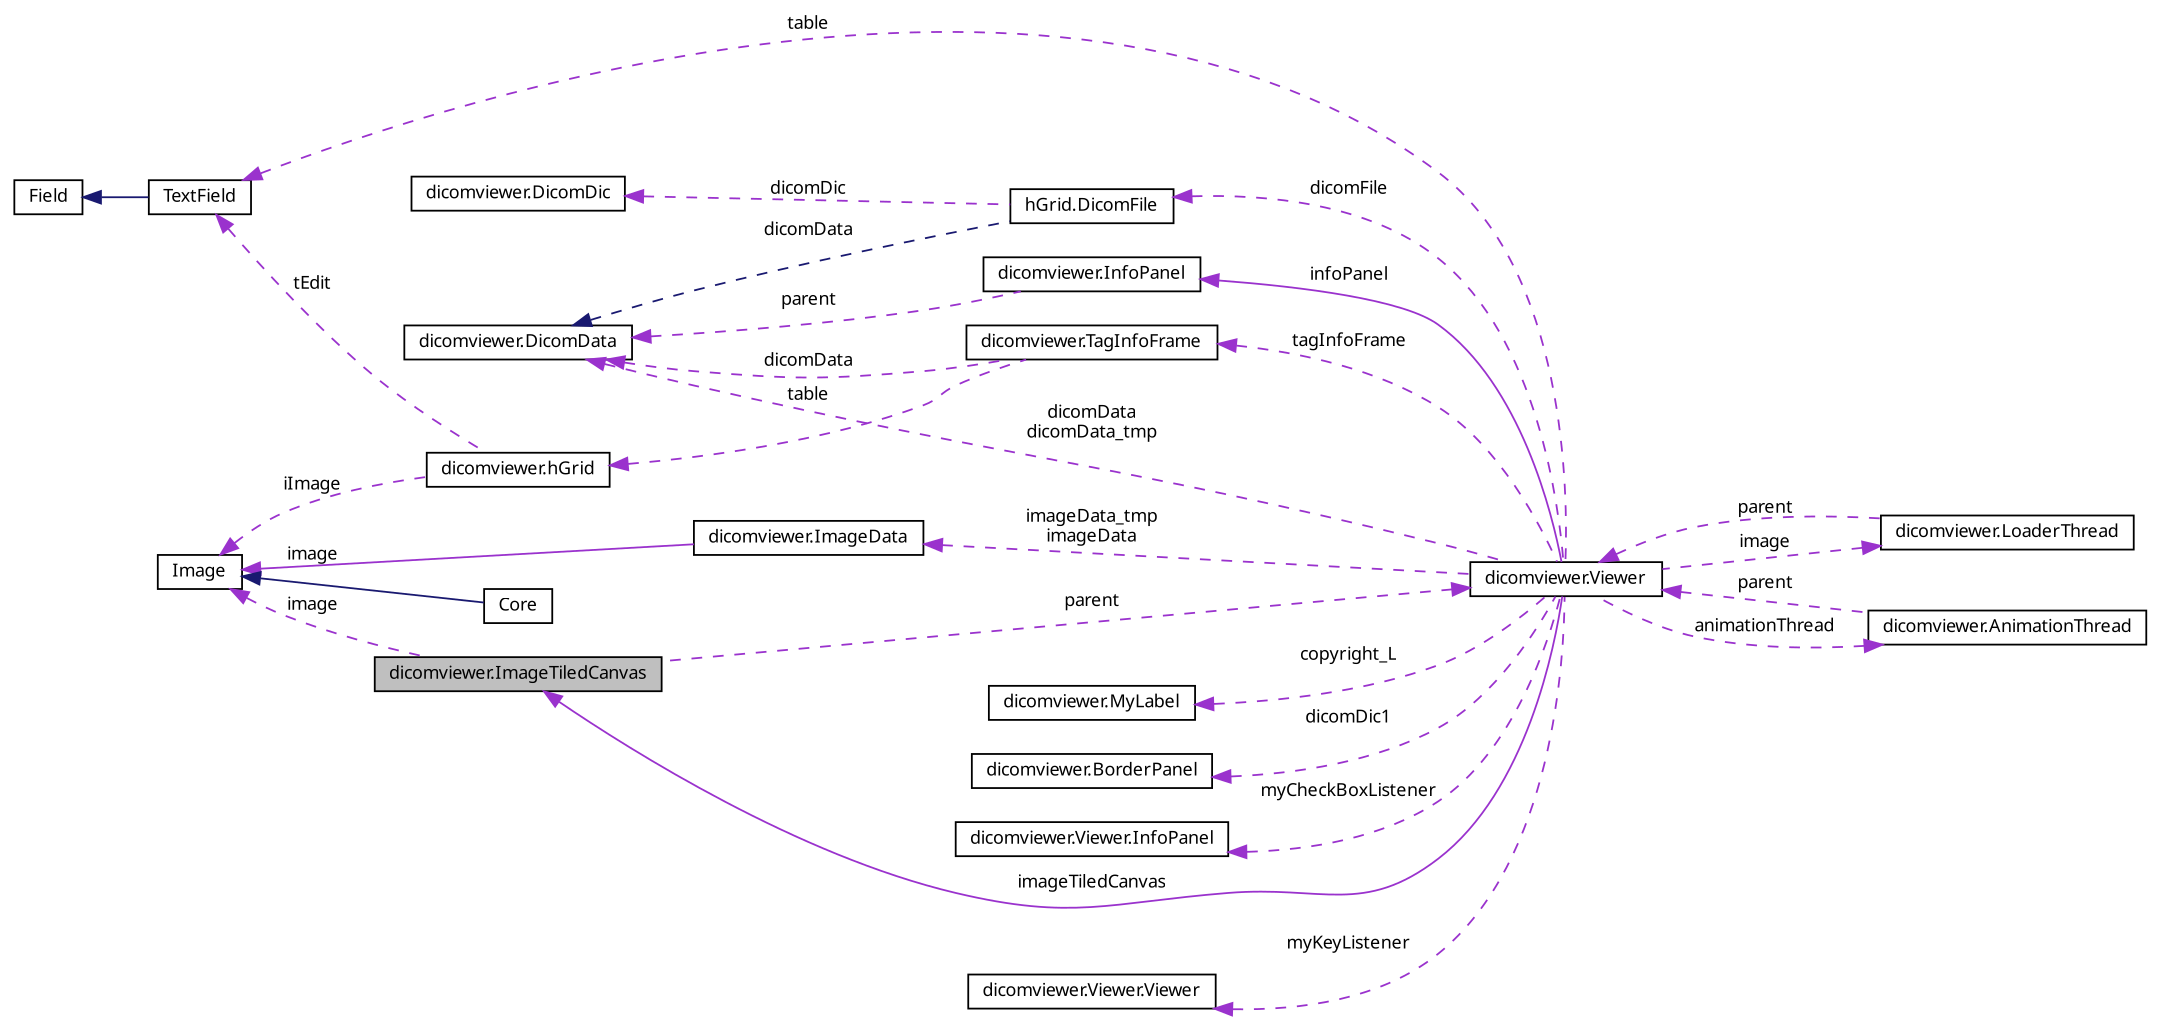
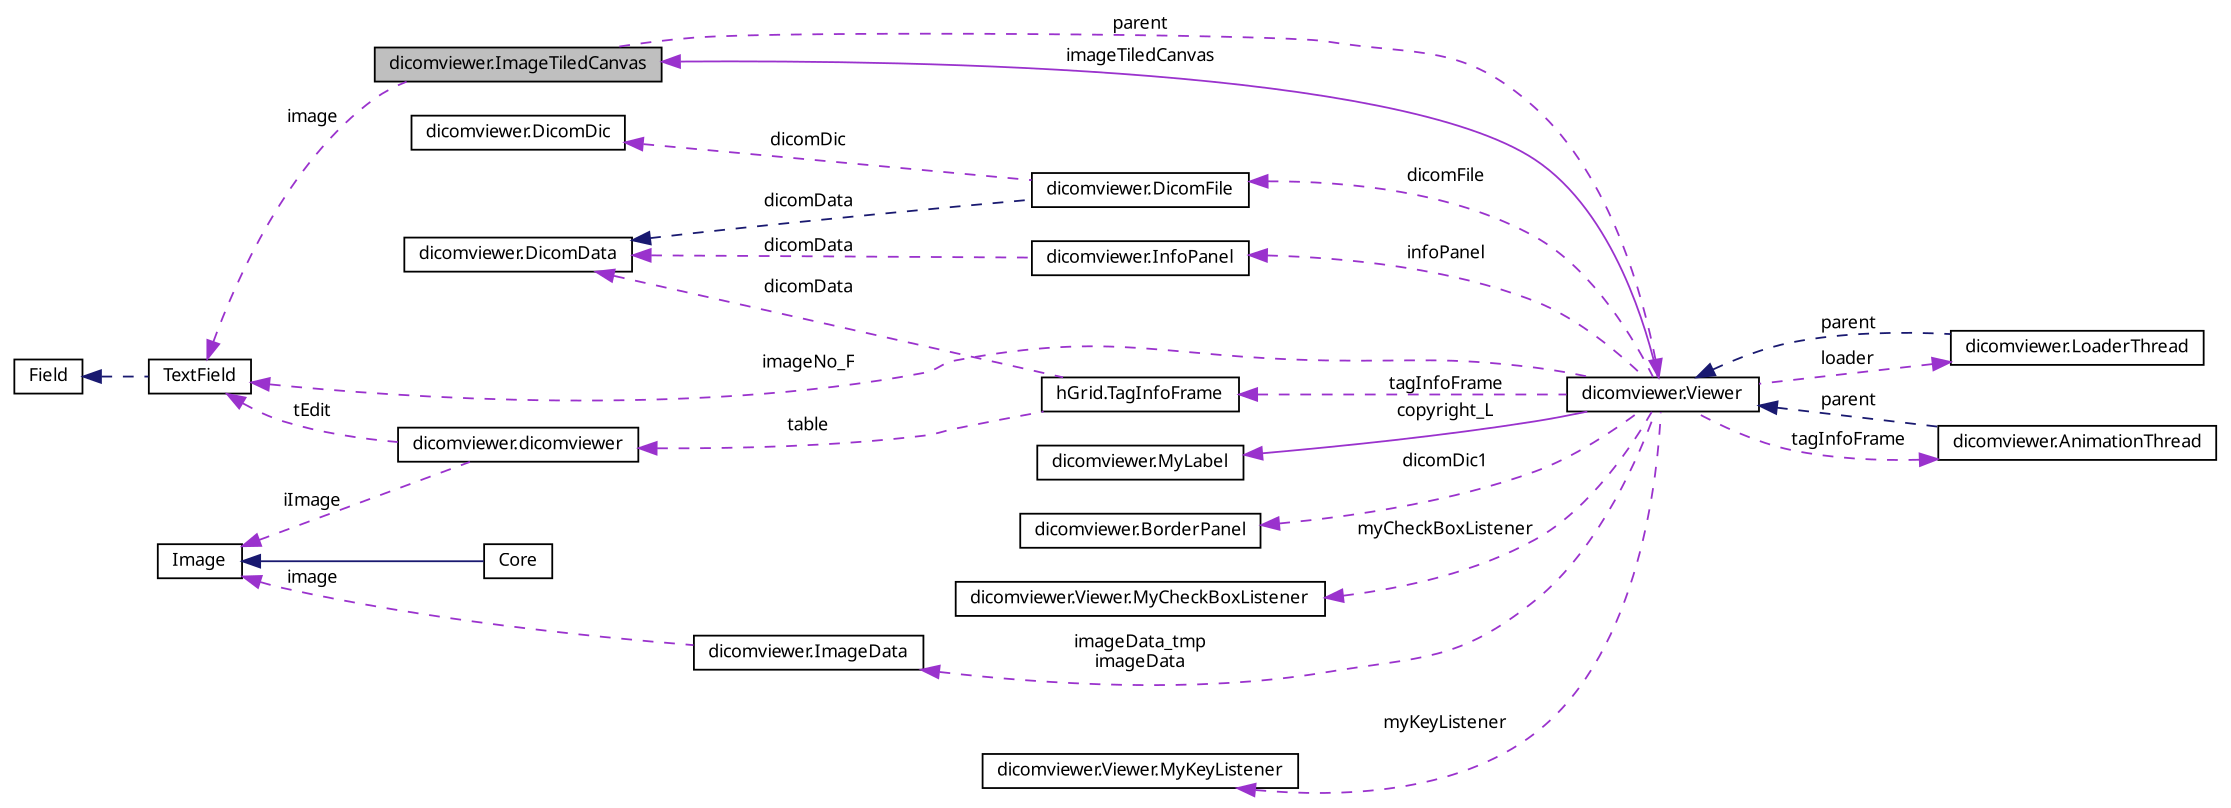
(809, 24) -> (809, 363)
(125, 197) -> (125, 377)
(1092, 206) -> (1140, 190)
(809, 300) -> (809, 247)
(1456, 340) -> (1469, 280)
(1092, 342) -> (1140, 394)
(1057, 460) -> none
(518, 470) -> (518, 445)
(1746, 520) -> (1829, 337)
(1765, 542) -> (1849, 360)
(477, 556) -> (476, 622)
(1774, 602) -> (1858, 417)
(1765, 627) -> (1849, 440)
(335, 633) -> (287, 194)
(1390, 680) -> (1425, 436)
(1092, 839) -> (1140, 599)
(1092, 992) -> (1140, 771)
